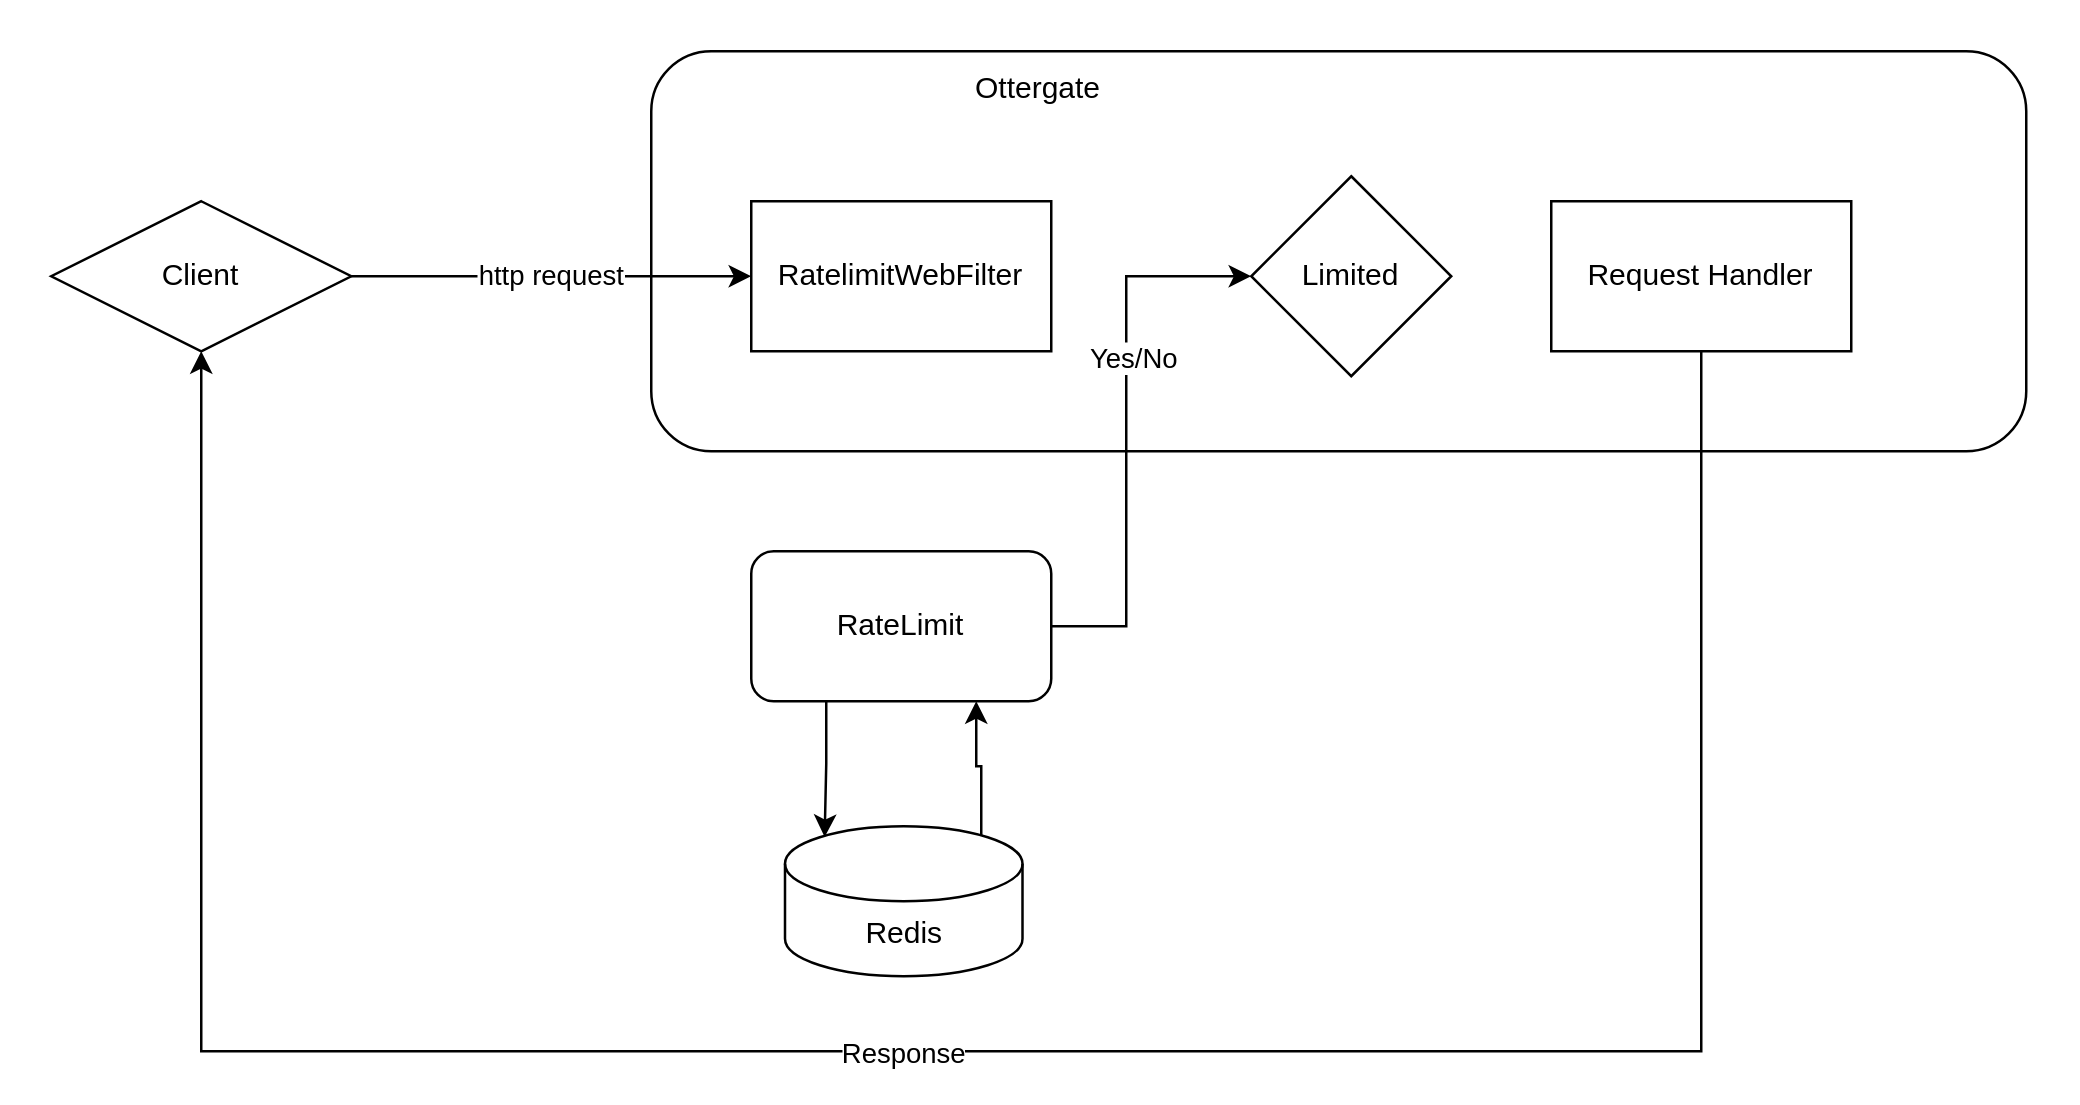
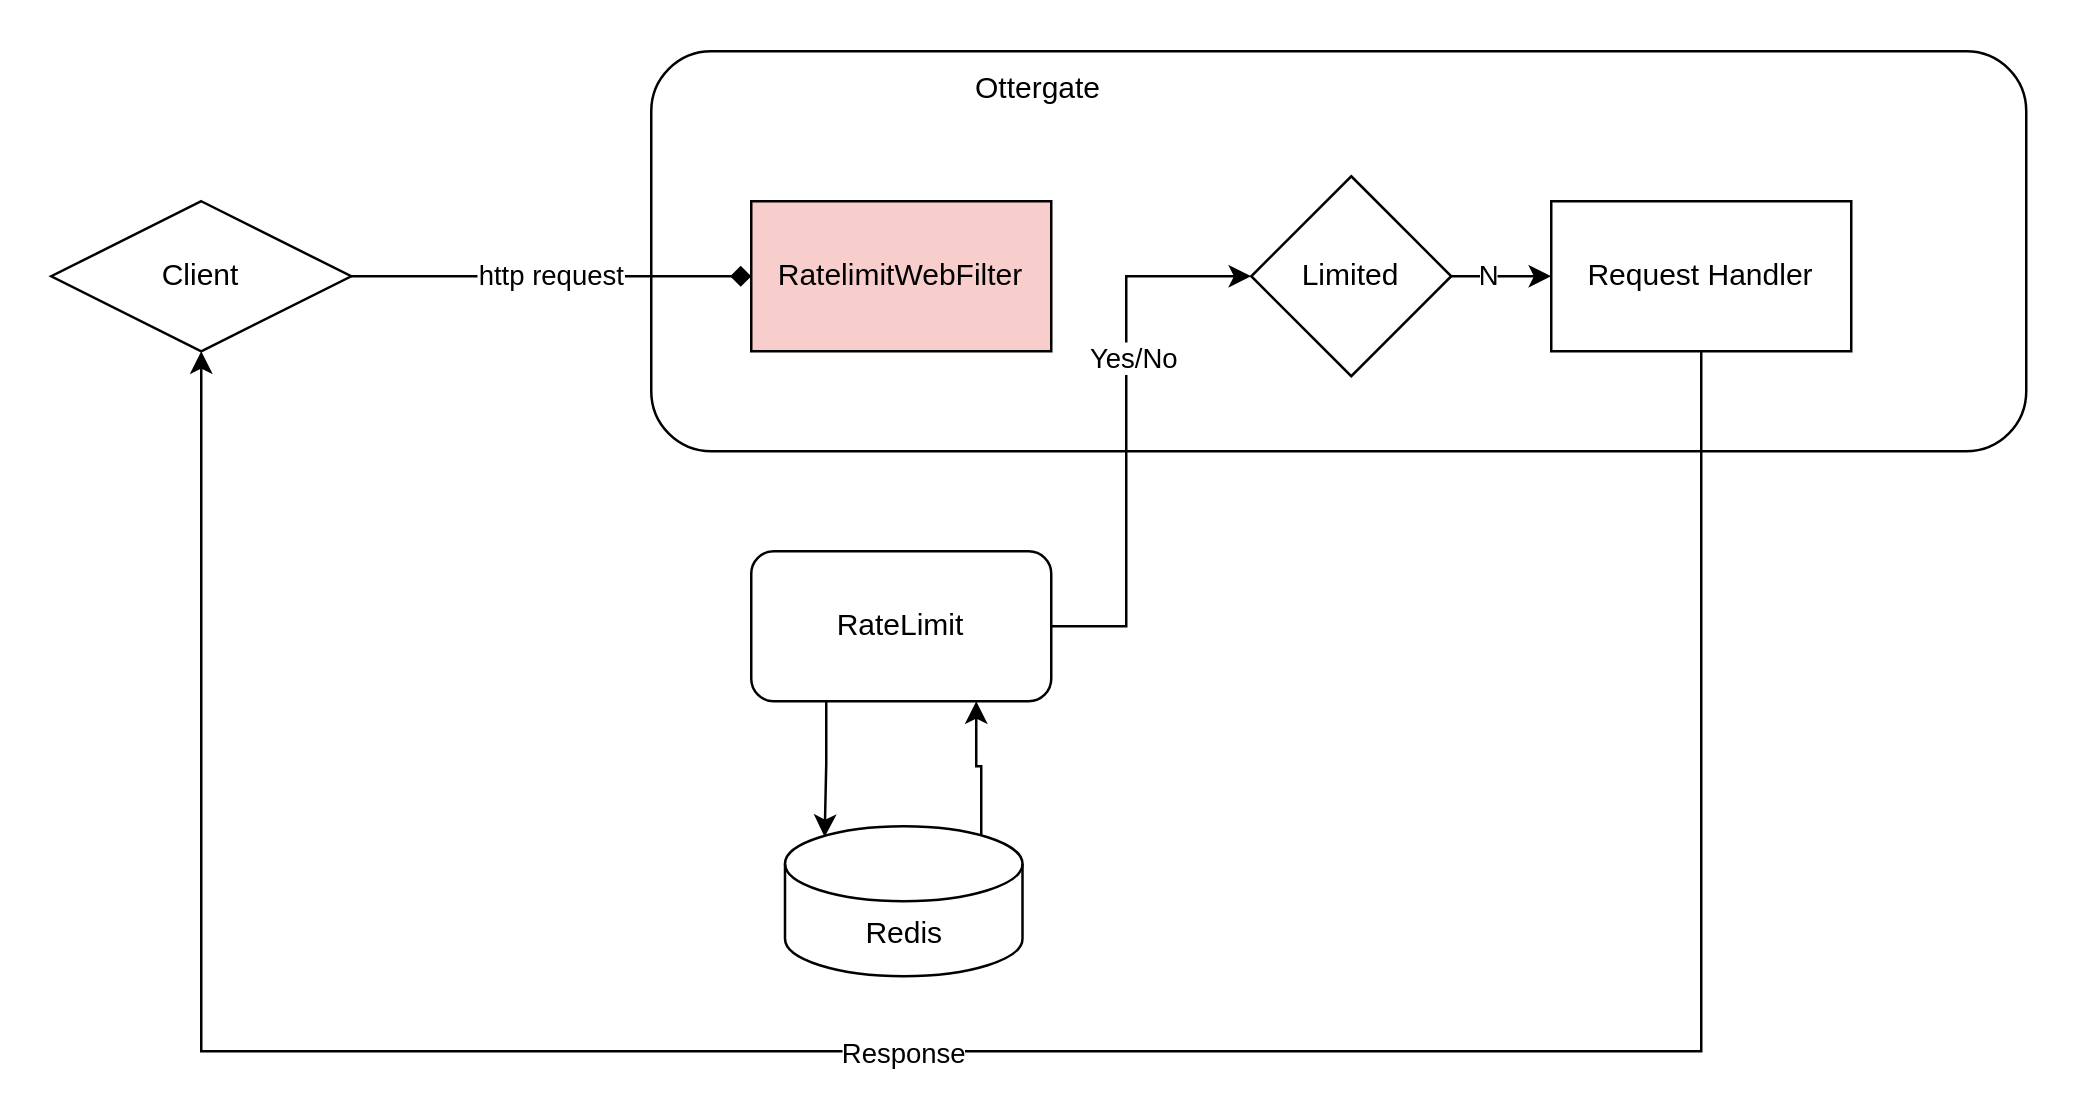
(732, 276) -> (731, 276)
(901, 276) -> (901, 276)
none -> (1493, 276)
